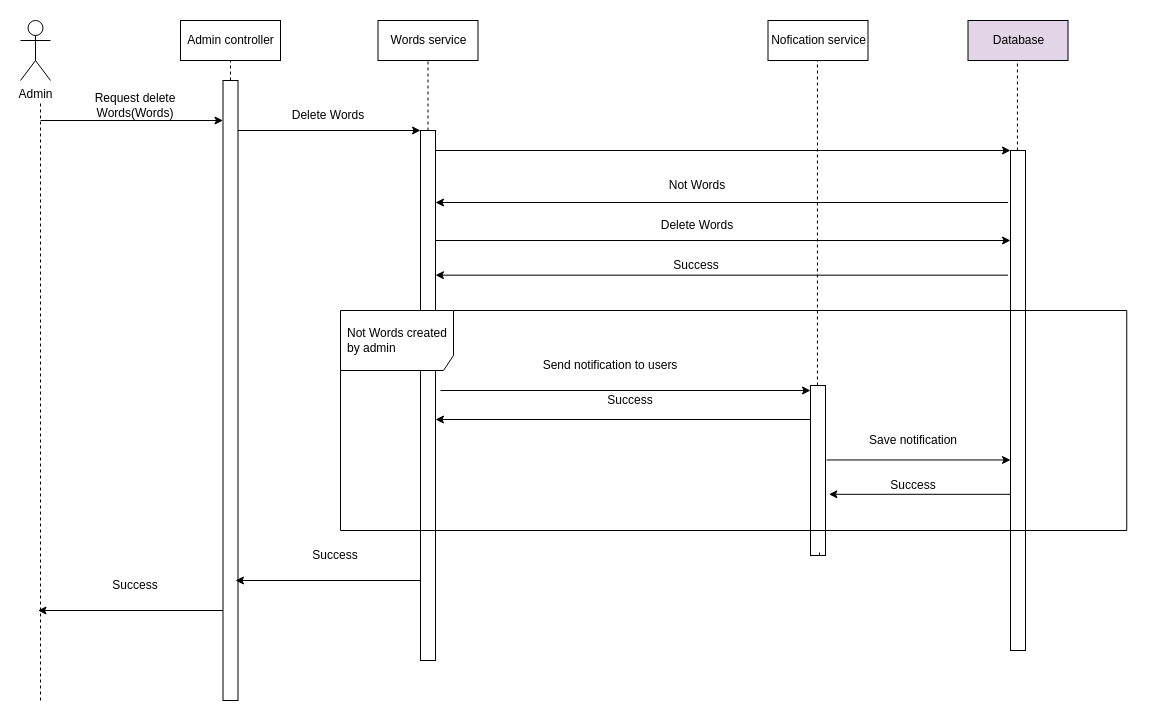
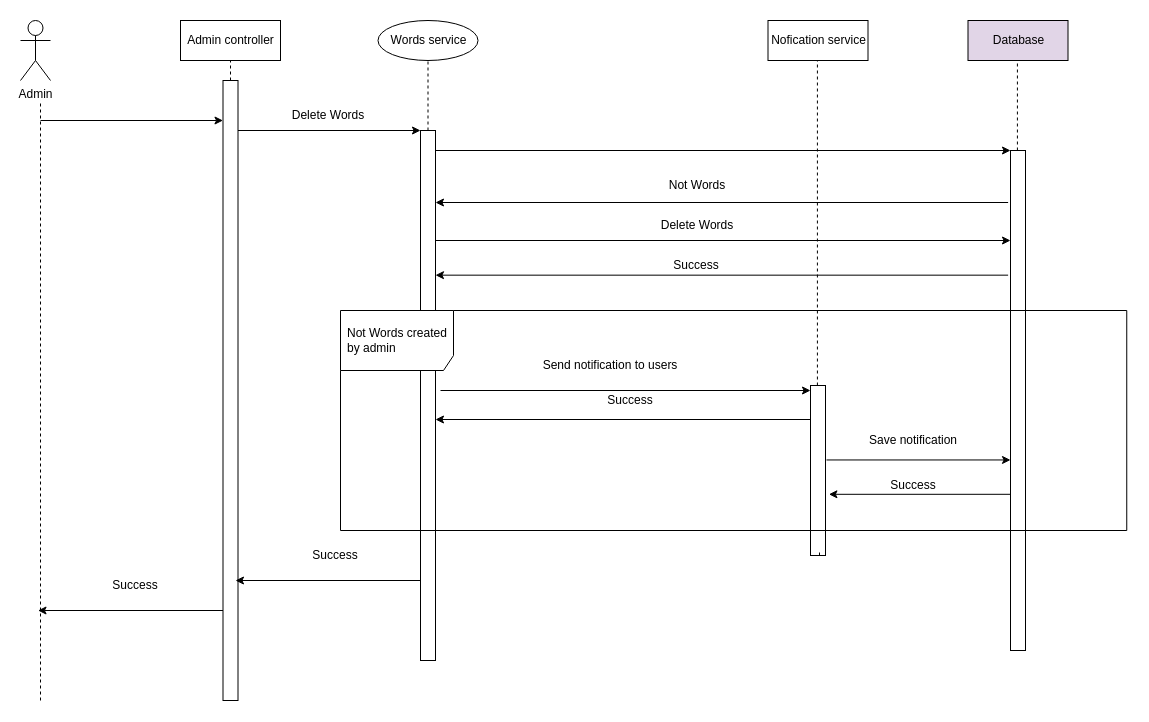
(428, 41) -> (428, 41)
(136, 106) -> none
